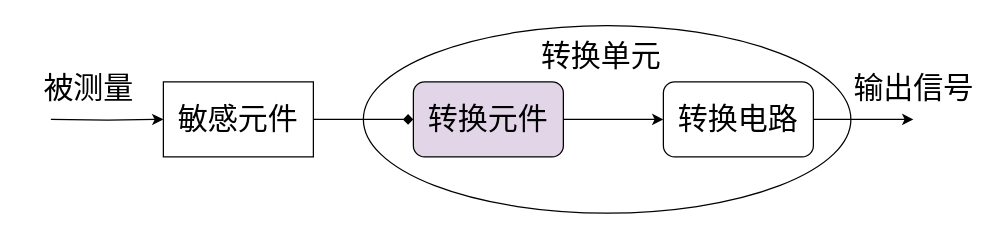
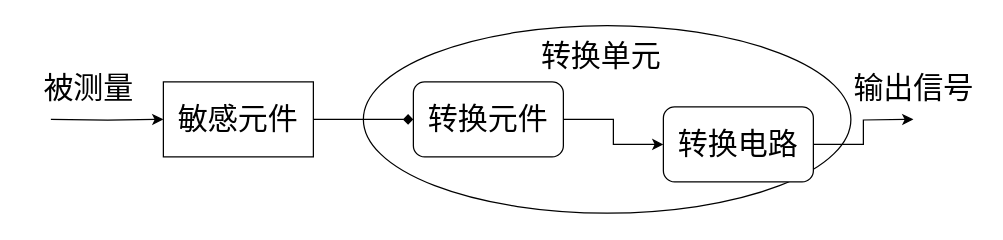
(488, 119) -> (488, 119)
(738, 119) -> (738, 144)
